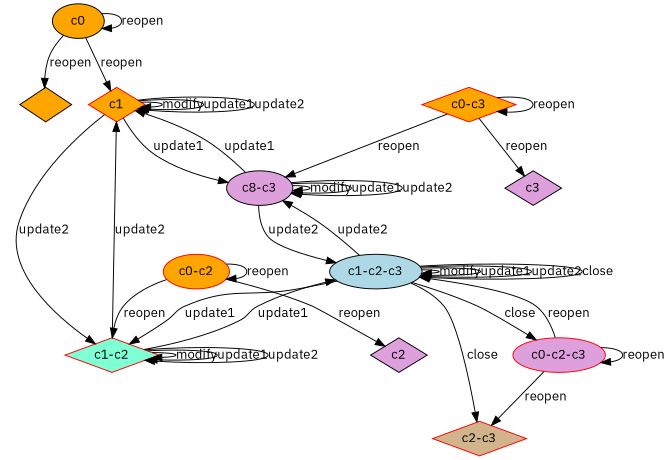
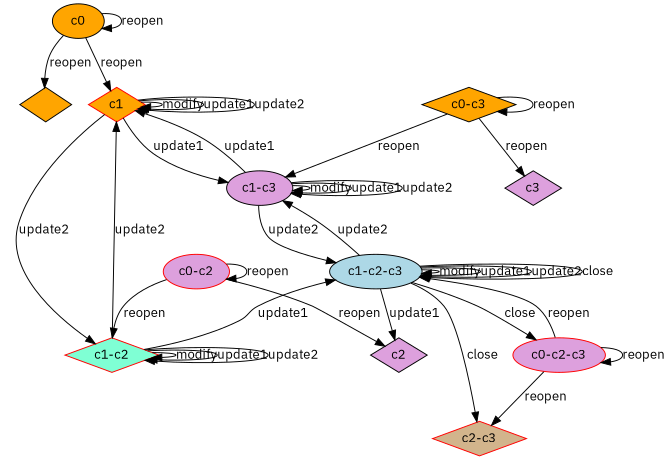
(469, 105) -> (469, 105)
(260, 188) -> (260, 188)
(196, 272) -> (196, 272)
(232, 294) -> (386, 310)
